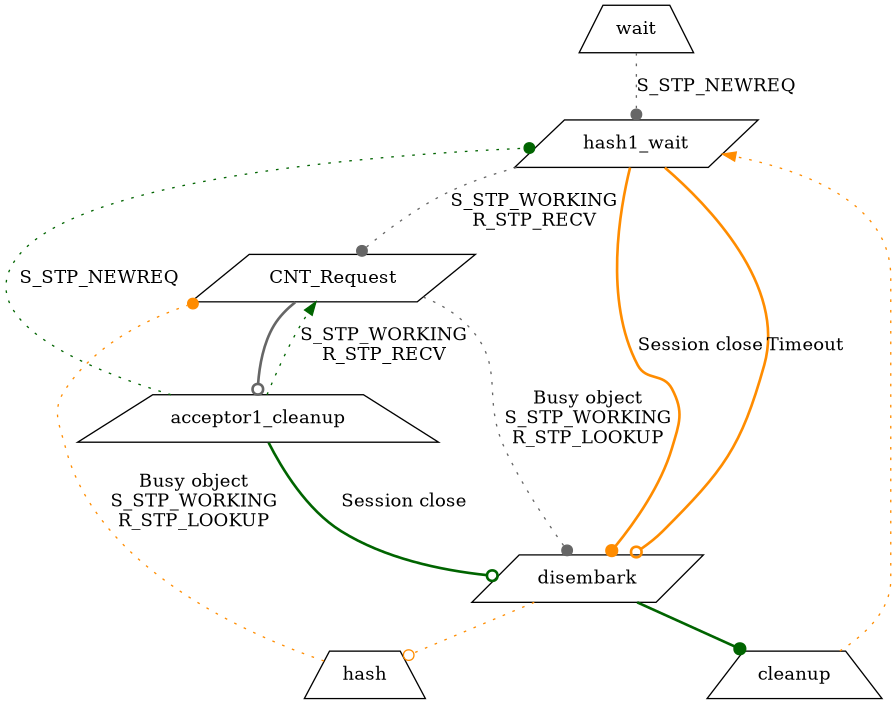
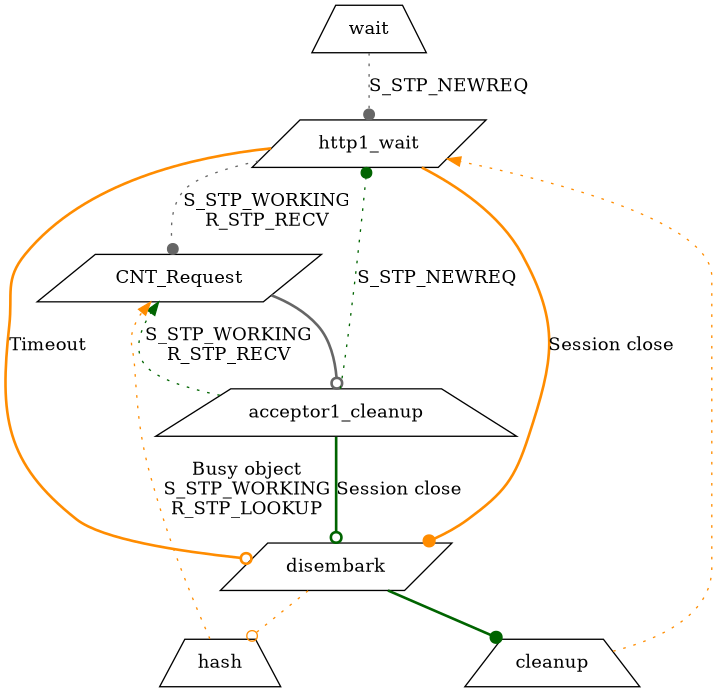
(636, 144) -> (369, 144)
(495, 415) -> none
(95, 509) -> (151, 479)
